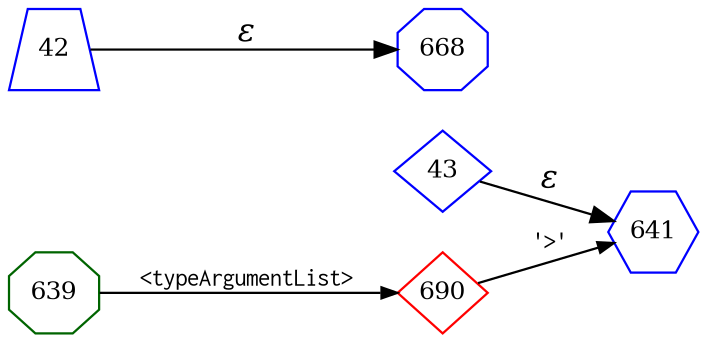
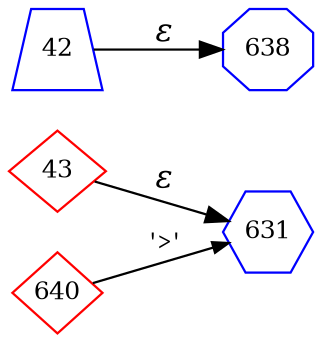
(443, 50) -> (268, 50)
(443, 171) -> (57, 171)
(653, 232) -> (268, 232)
(54, 293) -> none
(443, 293) -> (57, 293)
